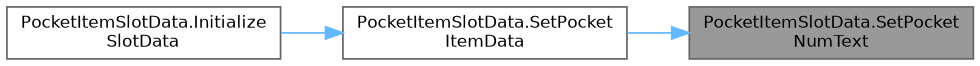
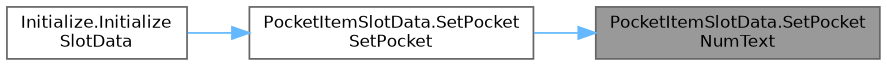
(144, 33) -> (97, 33)
(485, 33) -> (391, 33)
